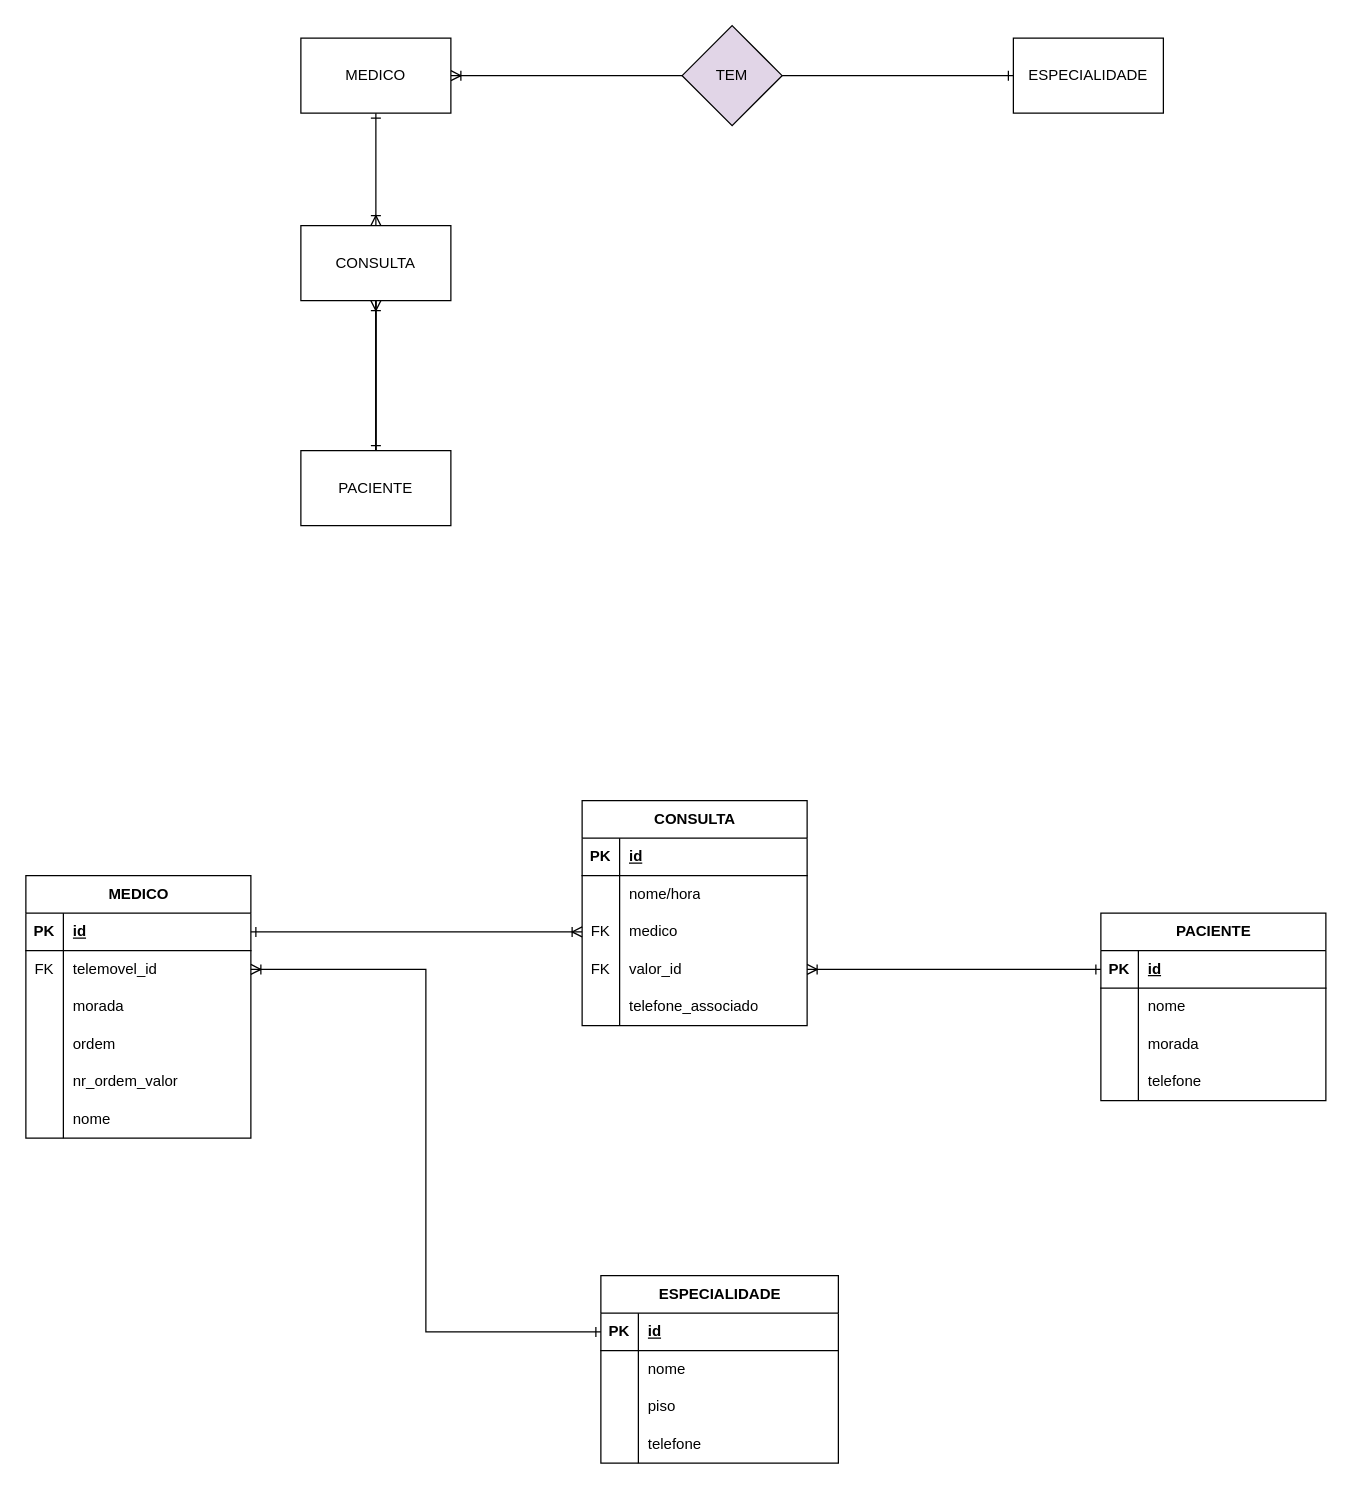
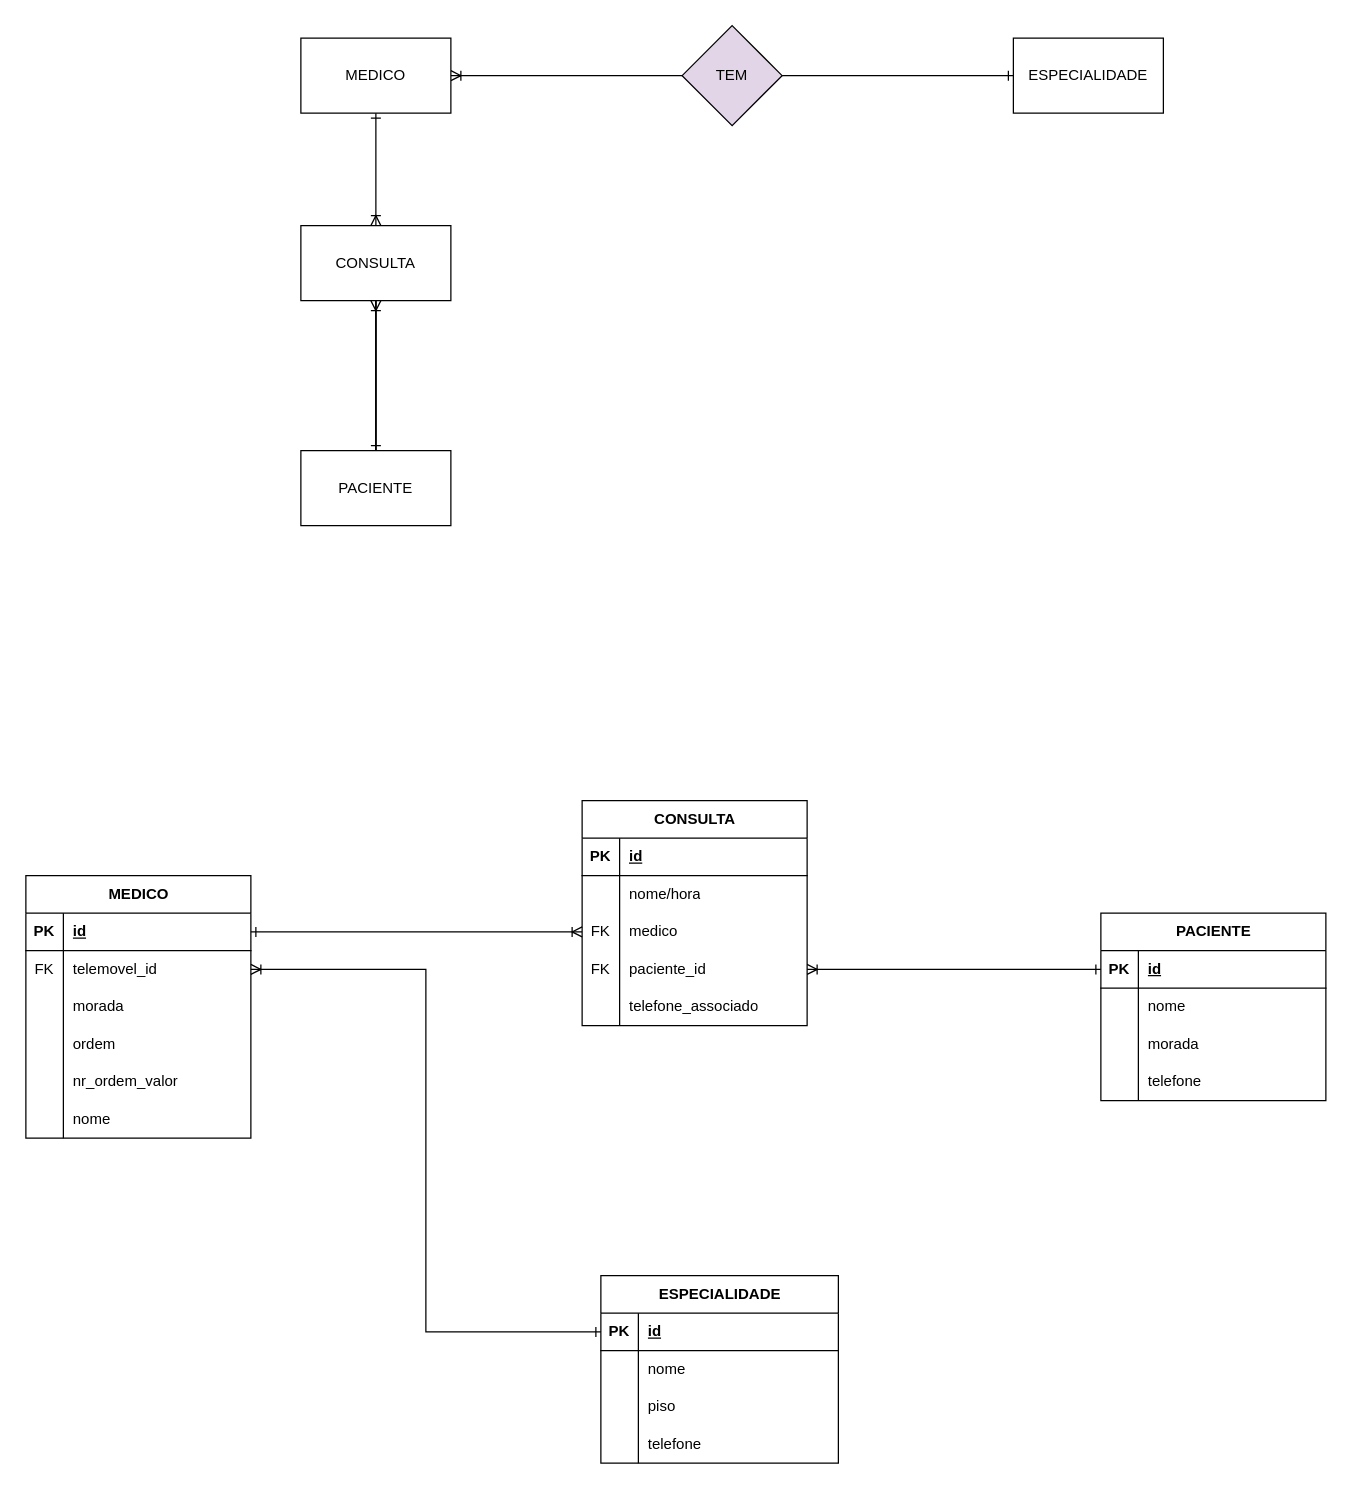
(659, 969) -> (672, 969)
